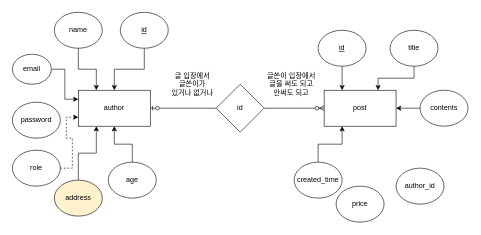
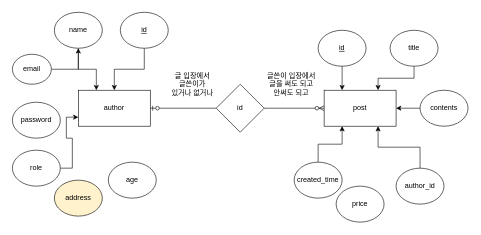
(72, 99) -> (69, 69)
(72, 142) -> (72, 142)
(114, 144) -> none
none -> (420, 147)
(96, 153) -> none
